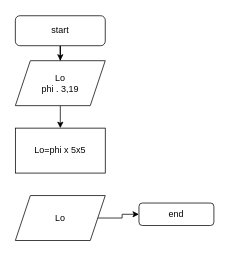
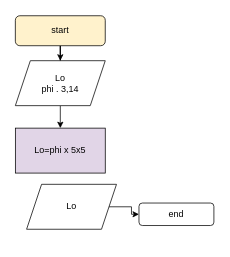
(60, 30) -> (60, 30)
(60, 83) -> (60, 83)
(60, 150) -> (60, 150)
(60, 218) -> (72, 207)
